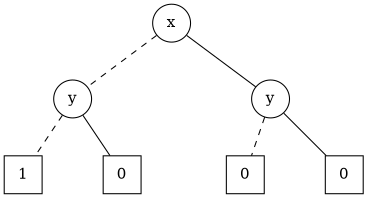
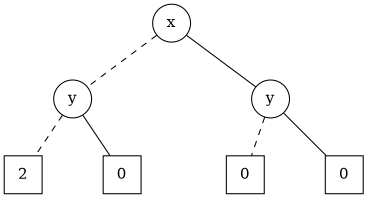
(23, 175) -> (23, 175)
